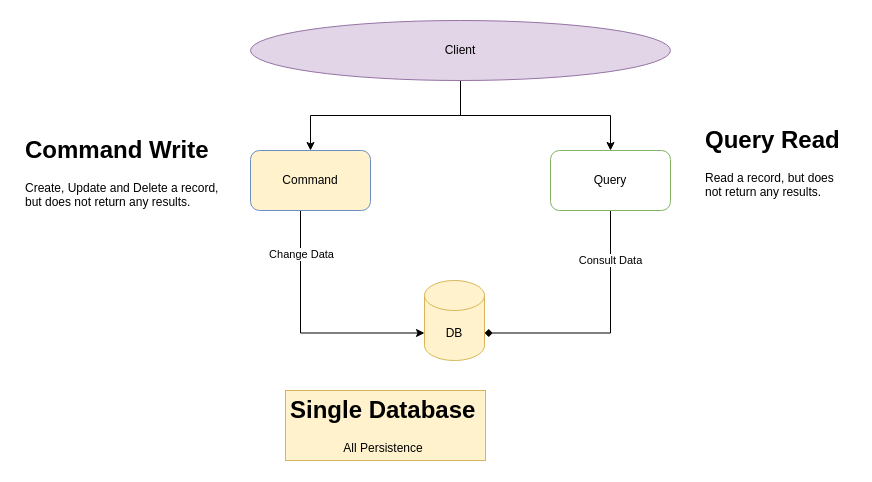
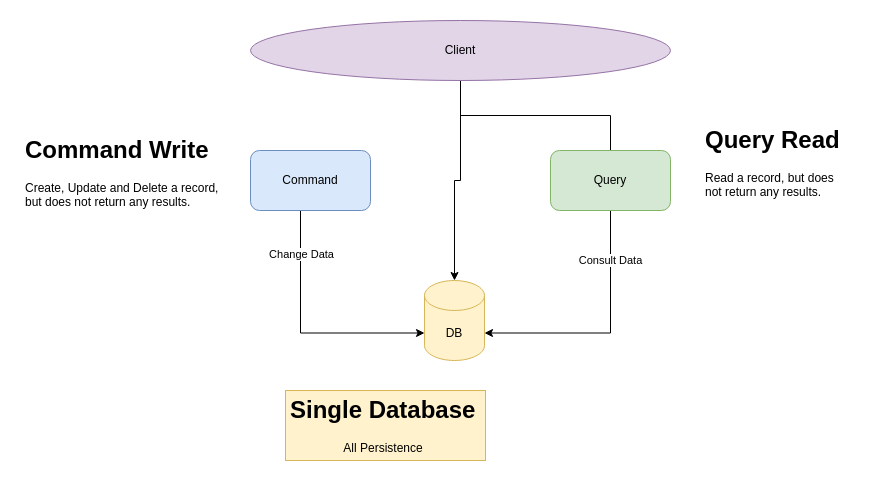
(371, 116) -> (455, 193)
(611, 142) -> (611, 145)
(311, 181) -> (311, 181)
(611, 181) -> (611, 181)
(493, 333) -> (493, 333)
